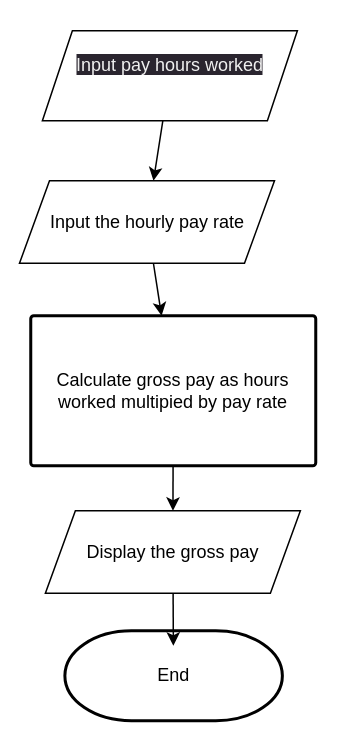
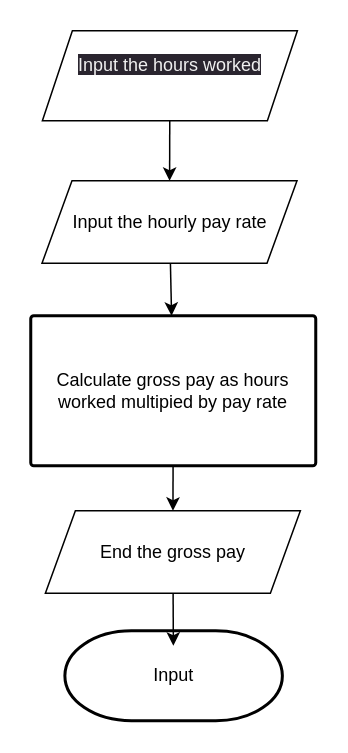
(170, 76) -> (170, 76)
(147, 222) -> (170, 222)
(173, 553) -> (173, 553)
(174, 676) -> (174, 676)
